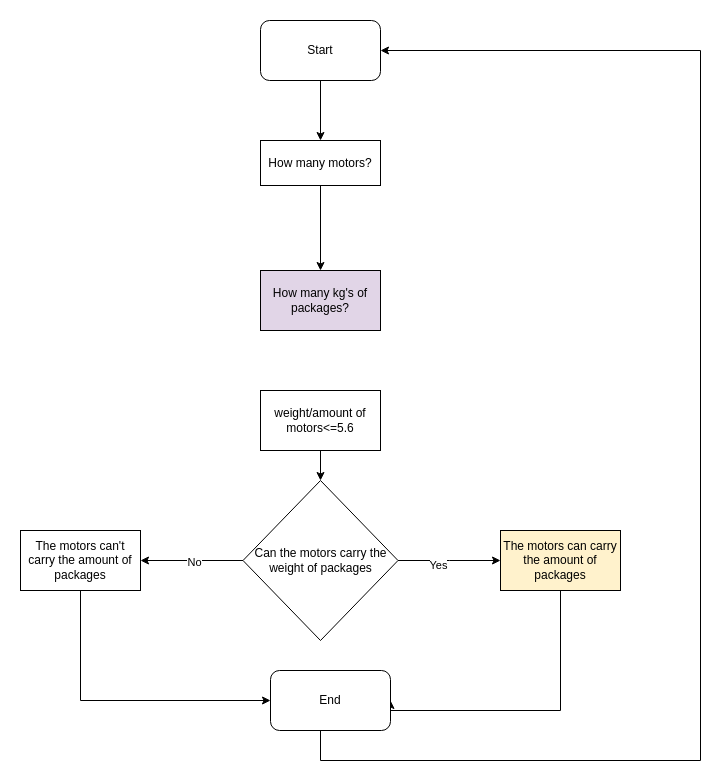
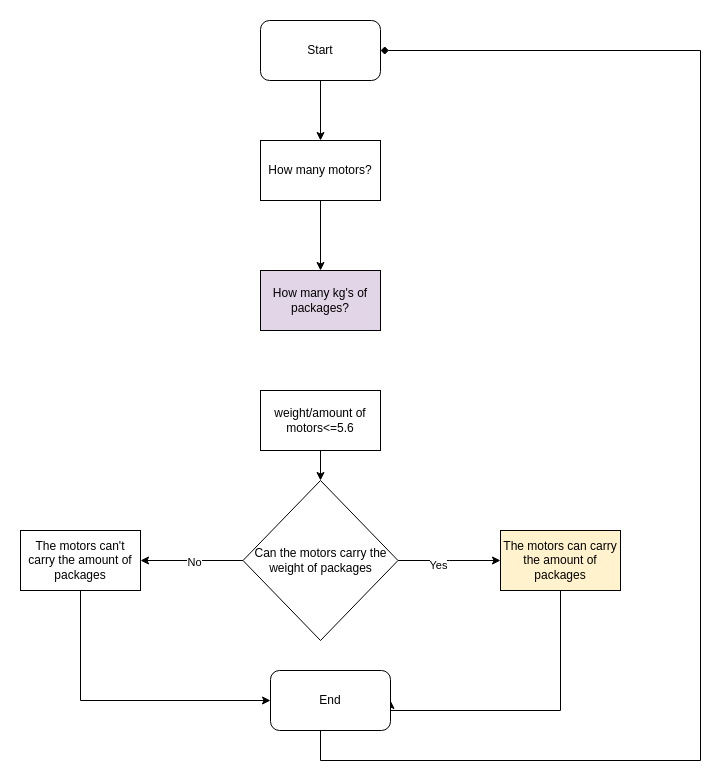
(388, 51) -> (389, 51)
(321, 163) -> (321, 171)
